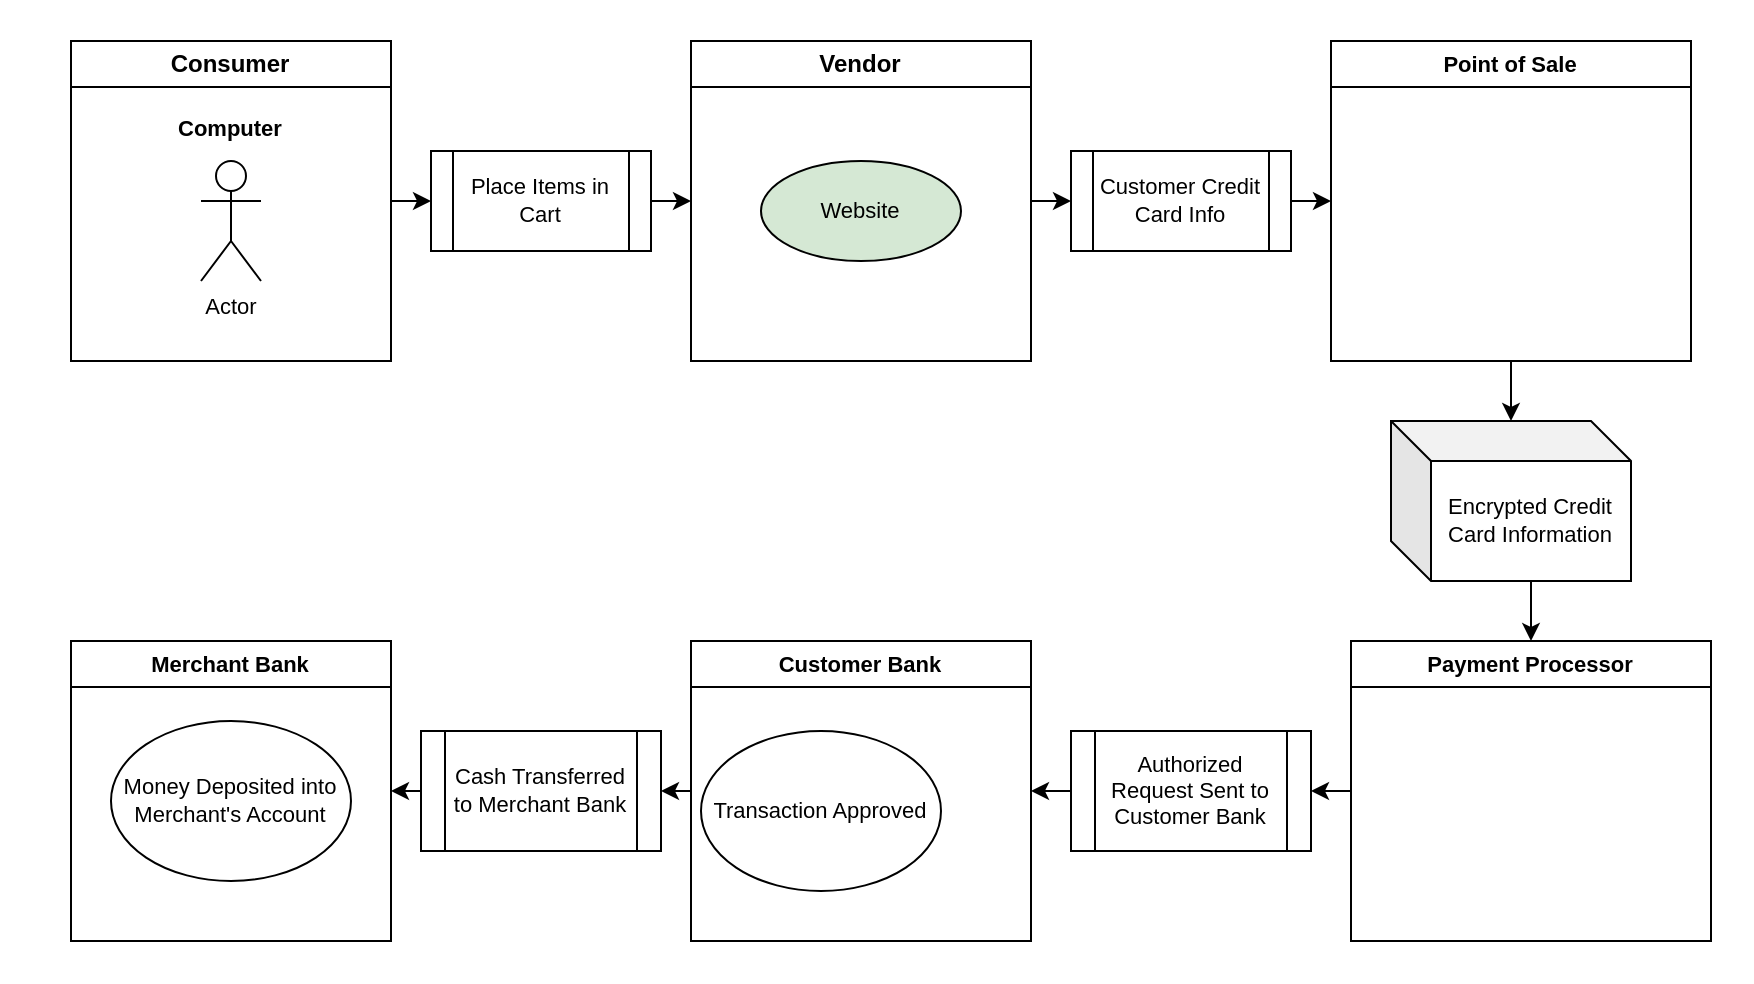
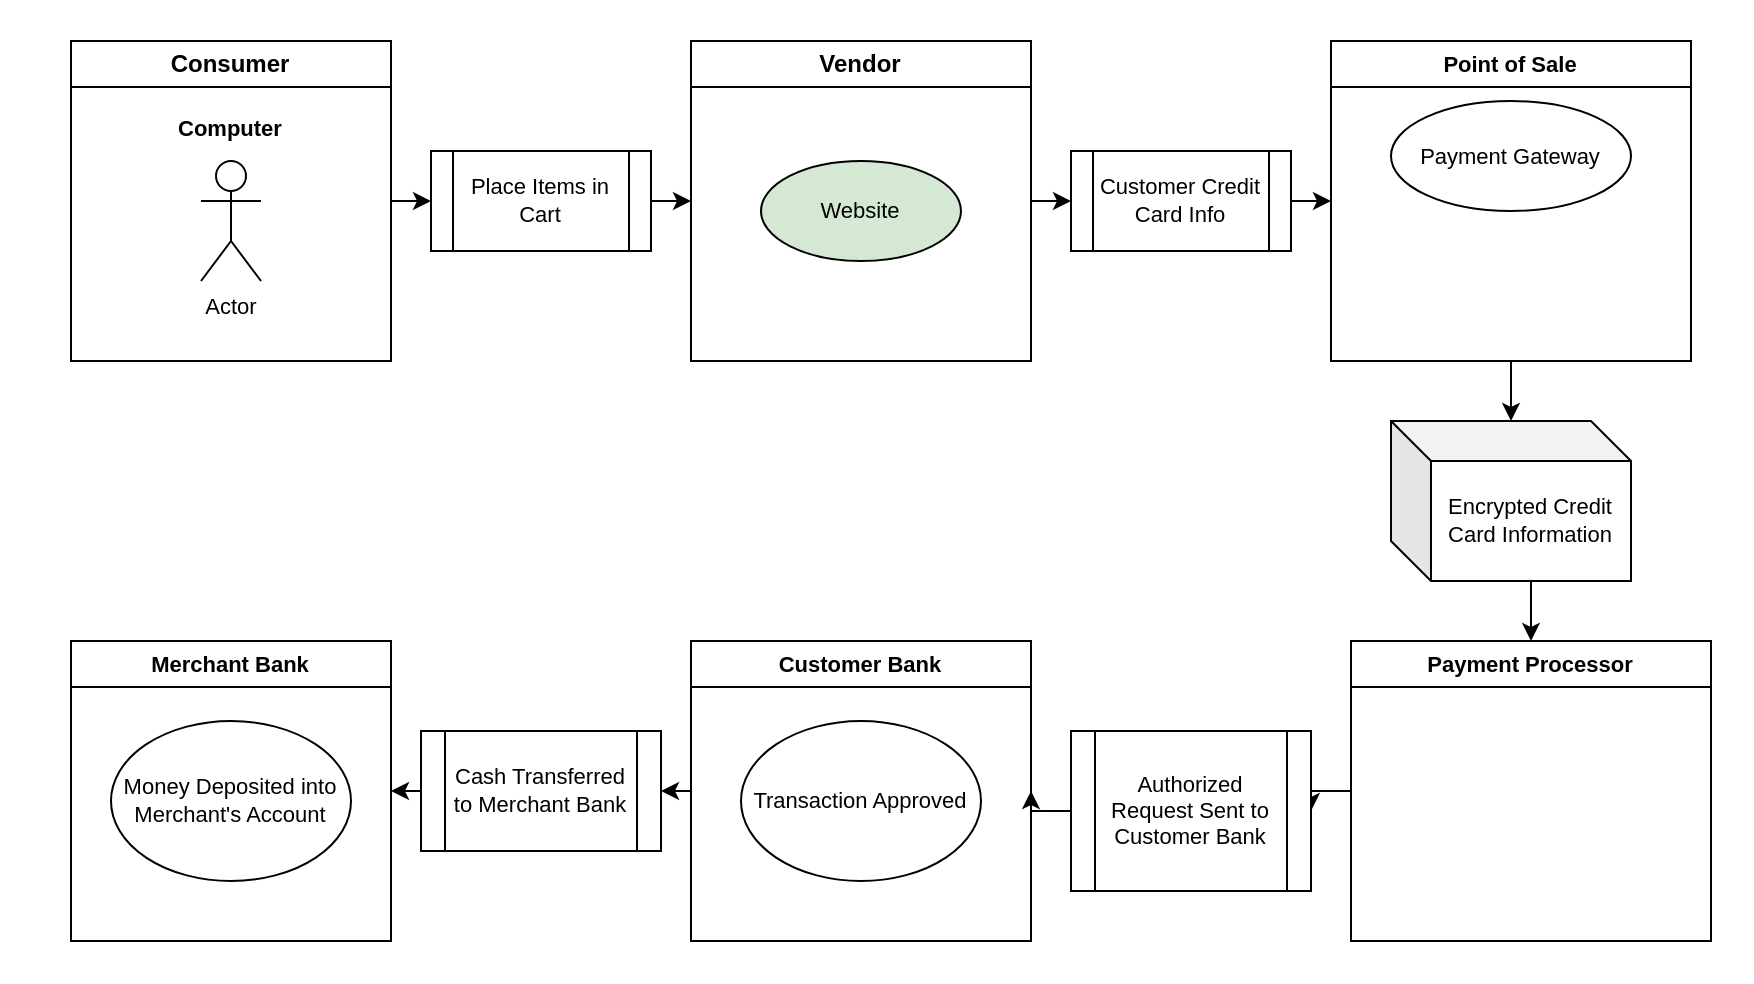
none -> (1511, 156)
(1191, 791) -> (1191, 811)
(821, 811) -> (861, 801)
